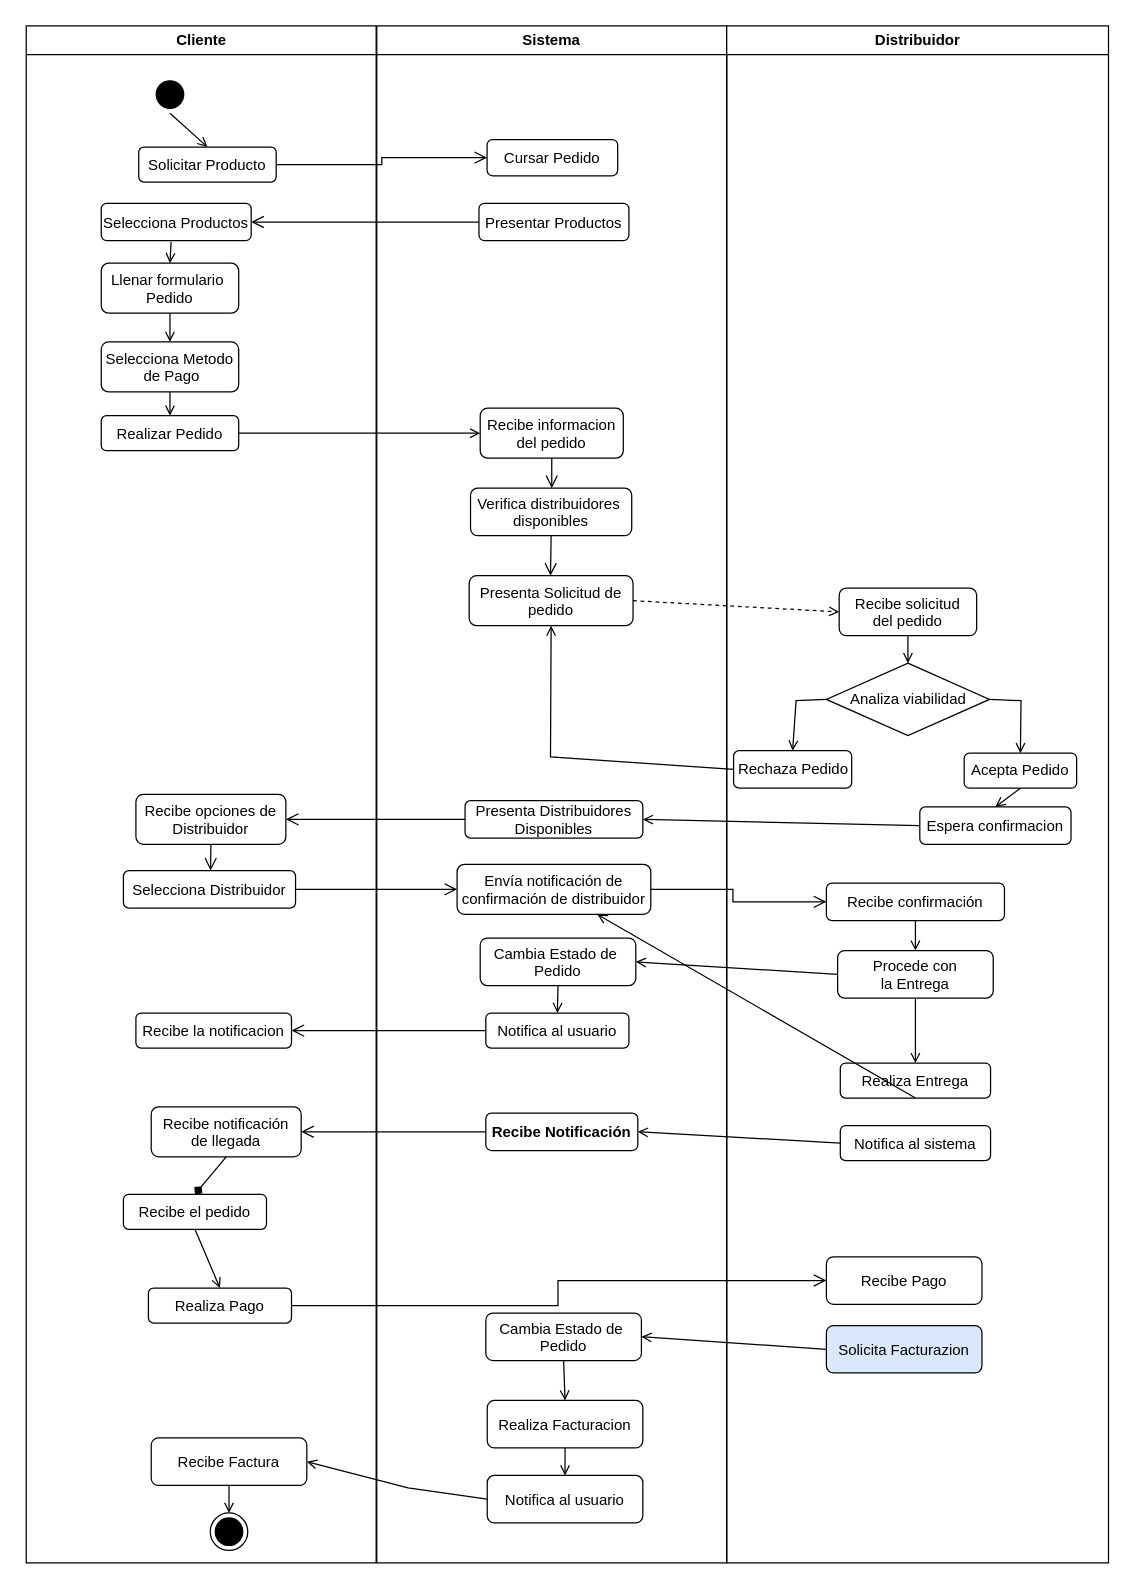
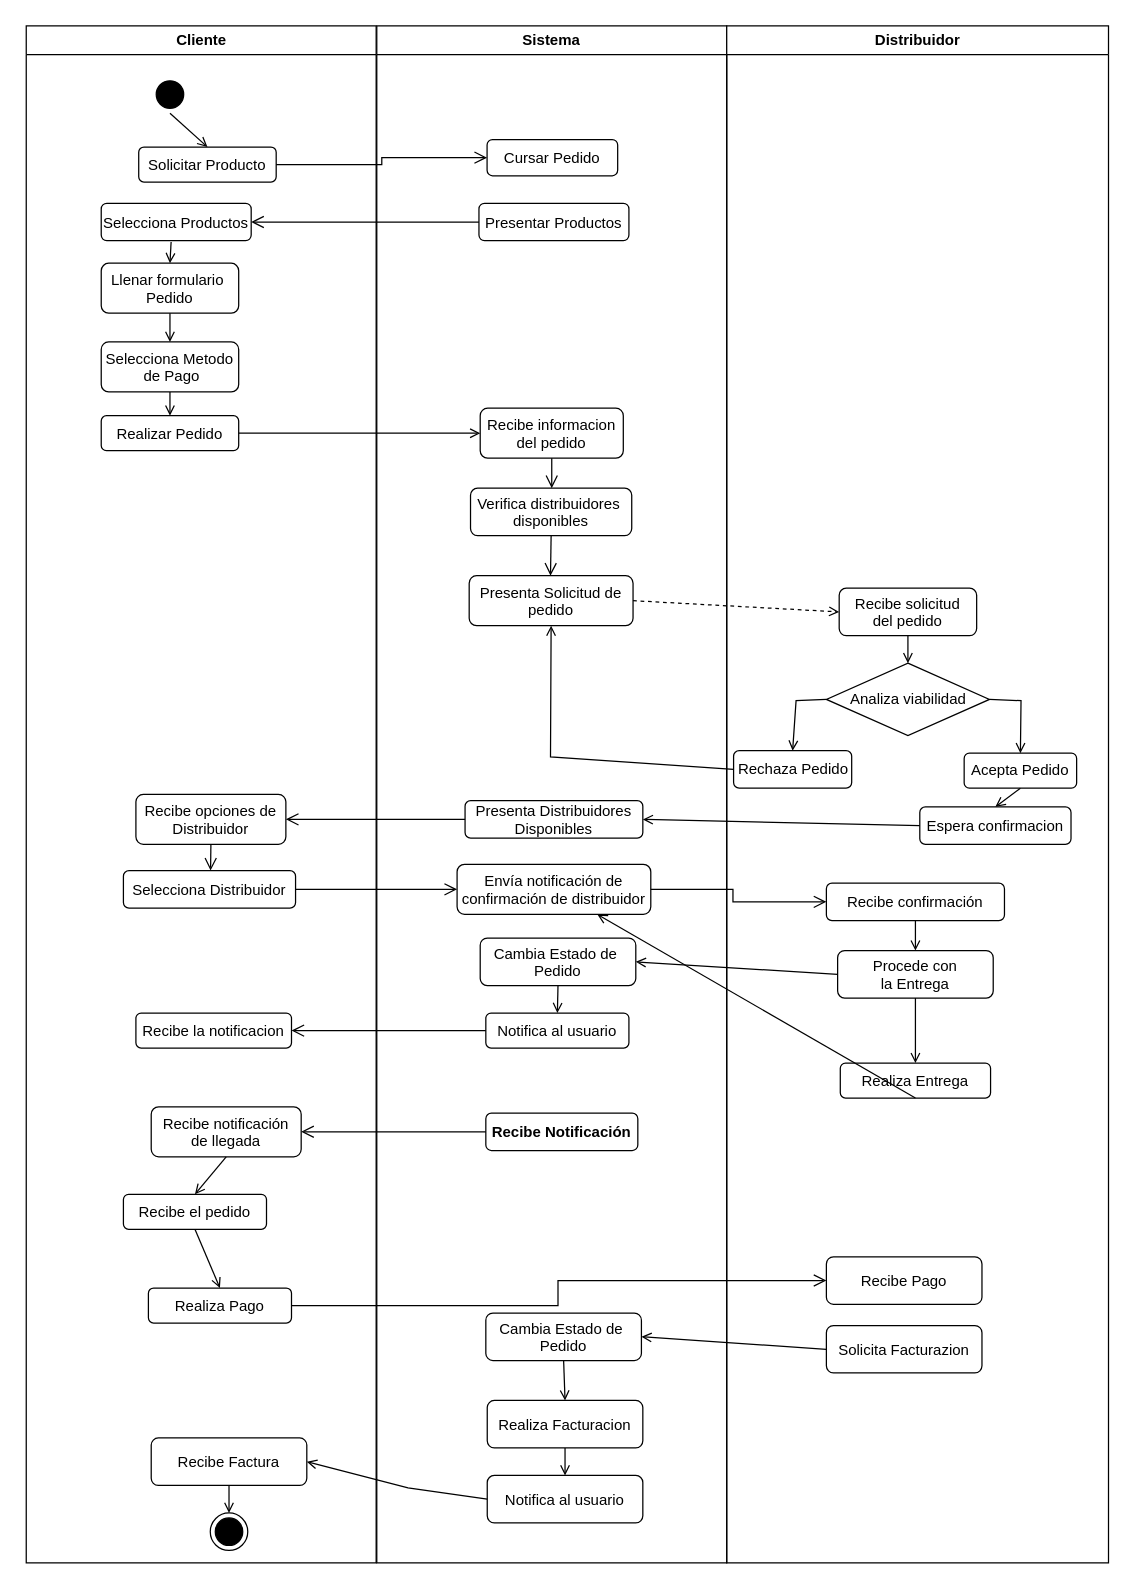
(741, 1138) -> none
(916, 1143) -> none
(202, 1186) -> (199, 1189)
(904, 1349) -> (904, 1349)
